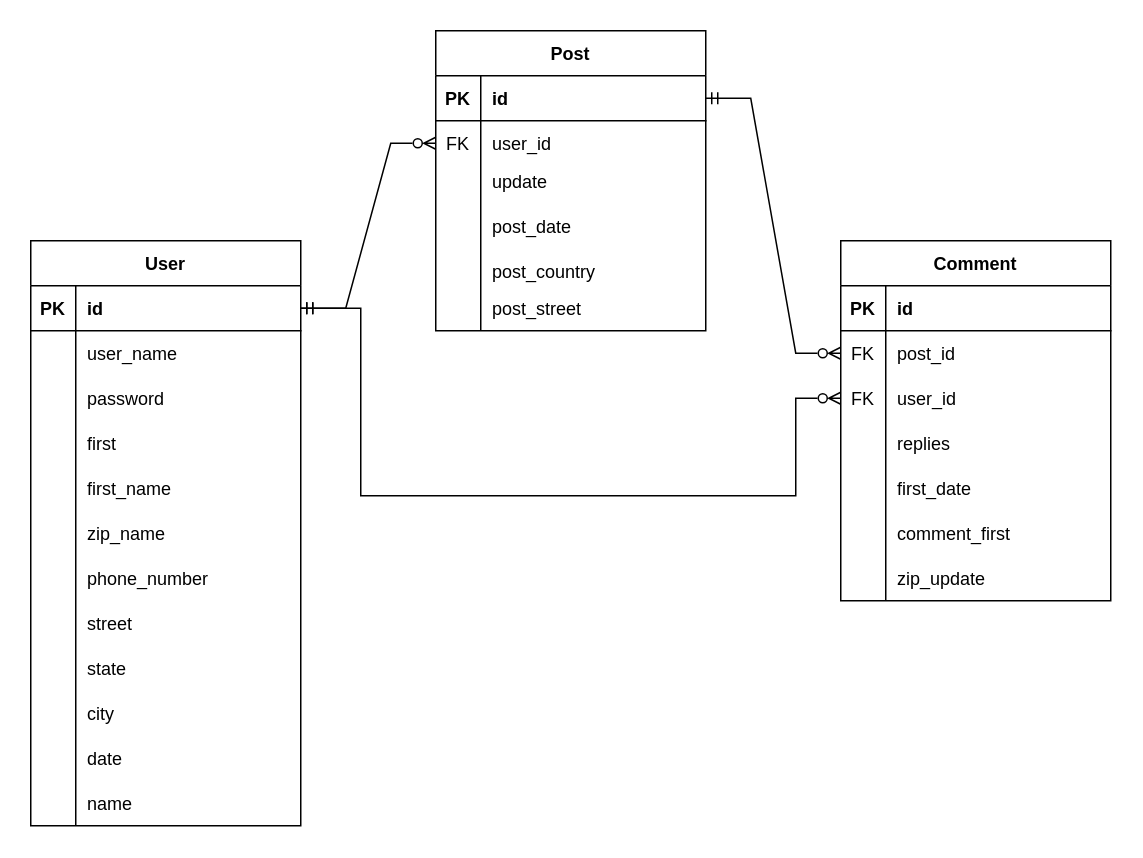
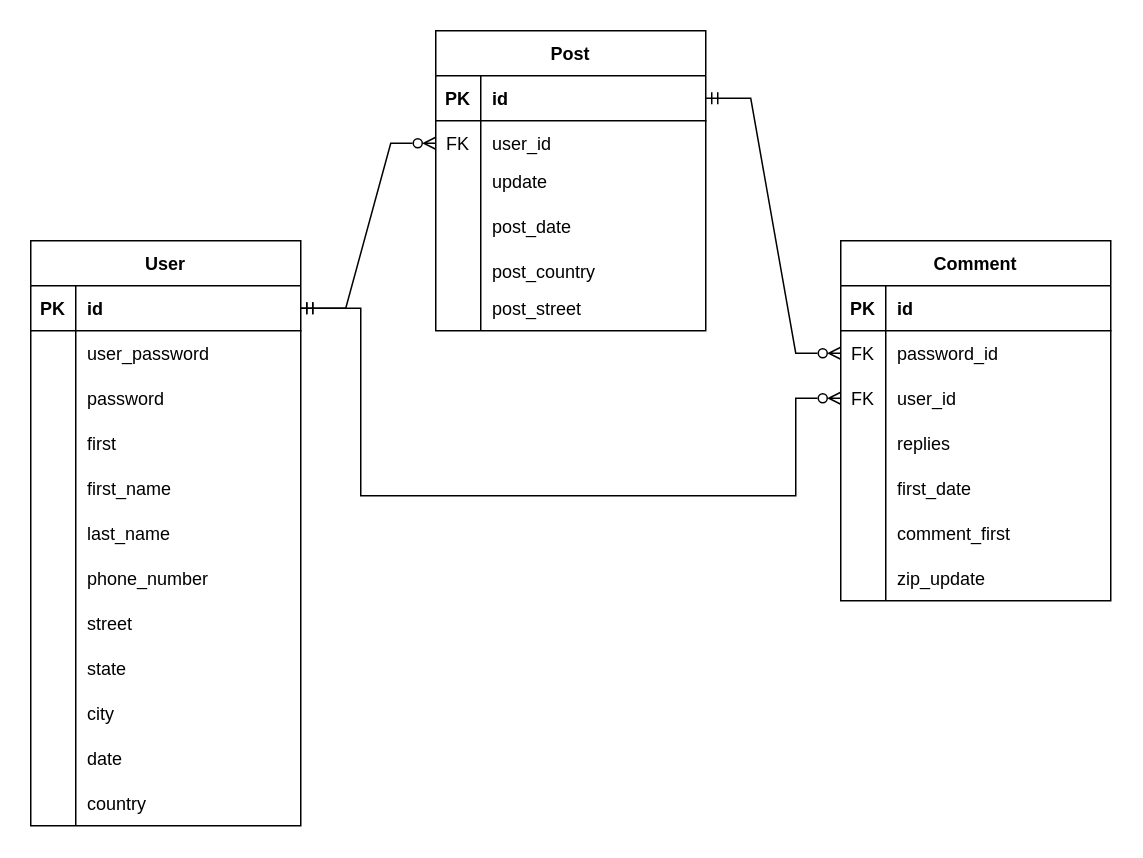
(132, 354) -> (153, 354)
(930, 354) -> (950, 354)
(125, 534) -> (130, 534)
(107, 804) -> (122, 804)
